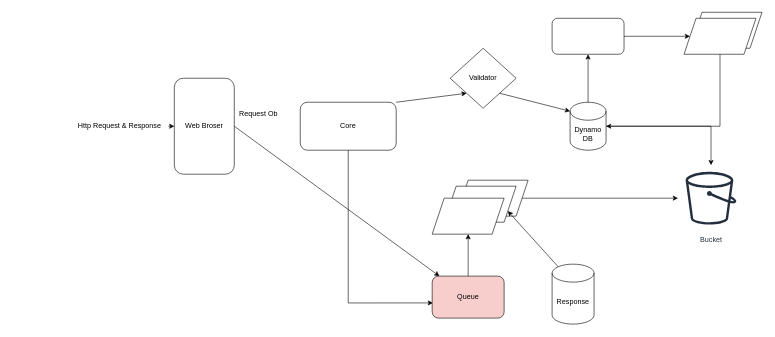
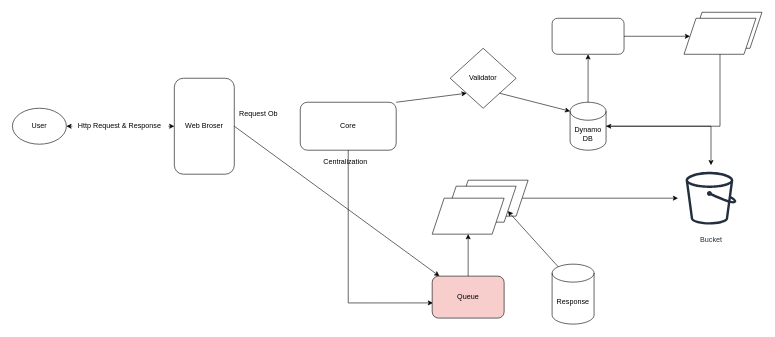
none -> (39, 126)
none -> (71, 126)
none -> (345, 162)
